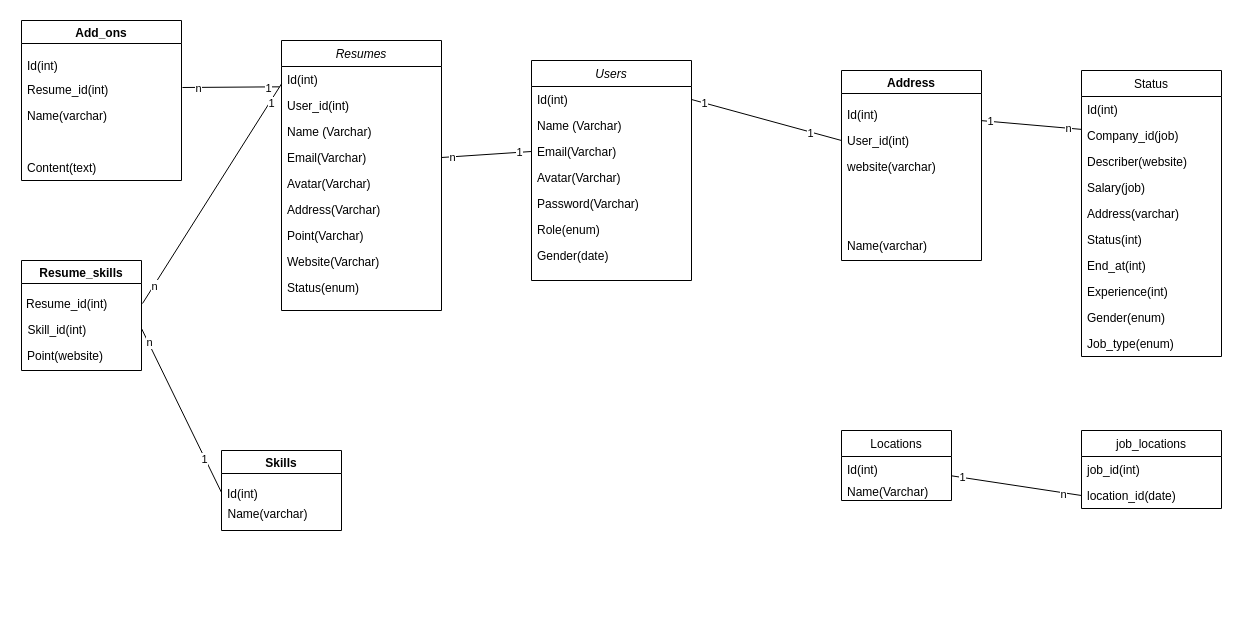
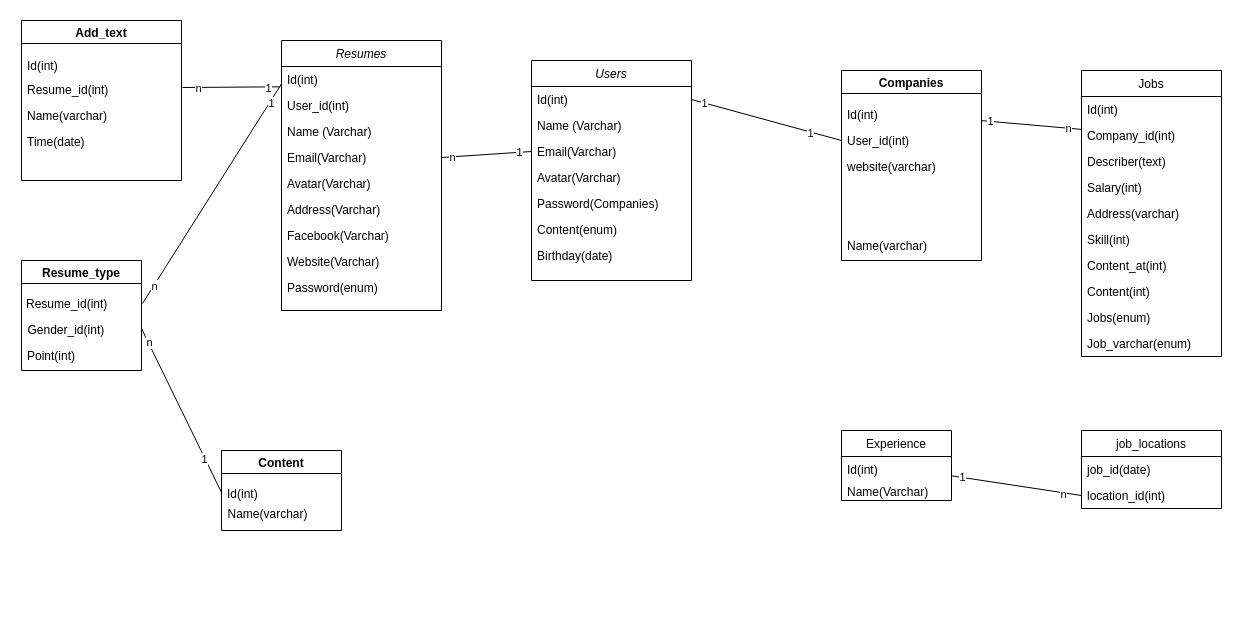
(101, 33) -> (101, 33)
(911, 83) -> (911, 83)
(1151, 84) -> (1151, 84)
(1136, 136) -> (1134, 136)
none -> (102, 142)
(1144, 162) -> (1136, 162)
(102, 168) -> none
(1122, 188) -> (1121, 188)
(594, 204) -> (599, 204)
(569, 230) -> (581, 230)
(332, 236) -> (344, 236)
(1122, 240) -> (1114, 240)
(577, 256) -> (582, 256)
(1122, 266) -> (1136, 266)
(81, 273) -> (81, 273)
(327, 288) -> (334, 288)
(1134, 292) -> (1126, 292)
(1127, 318) -> (1121, 318)
(63, 330) -> (71, 330)
(1134, 344) -> (1144, 344)
(71, 356) -> (57, 356)
(896, 444) -> (896, 444)
(281, 463) -> (281, 463)
(1121, 470) -> (1126, 470)
(1139, 496) -> (1135, 496)
